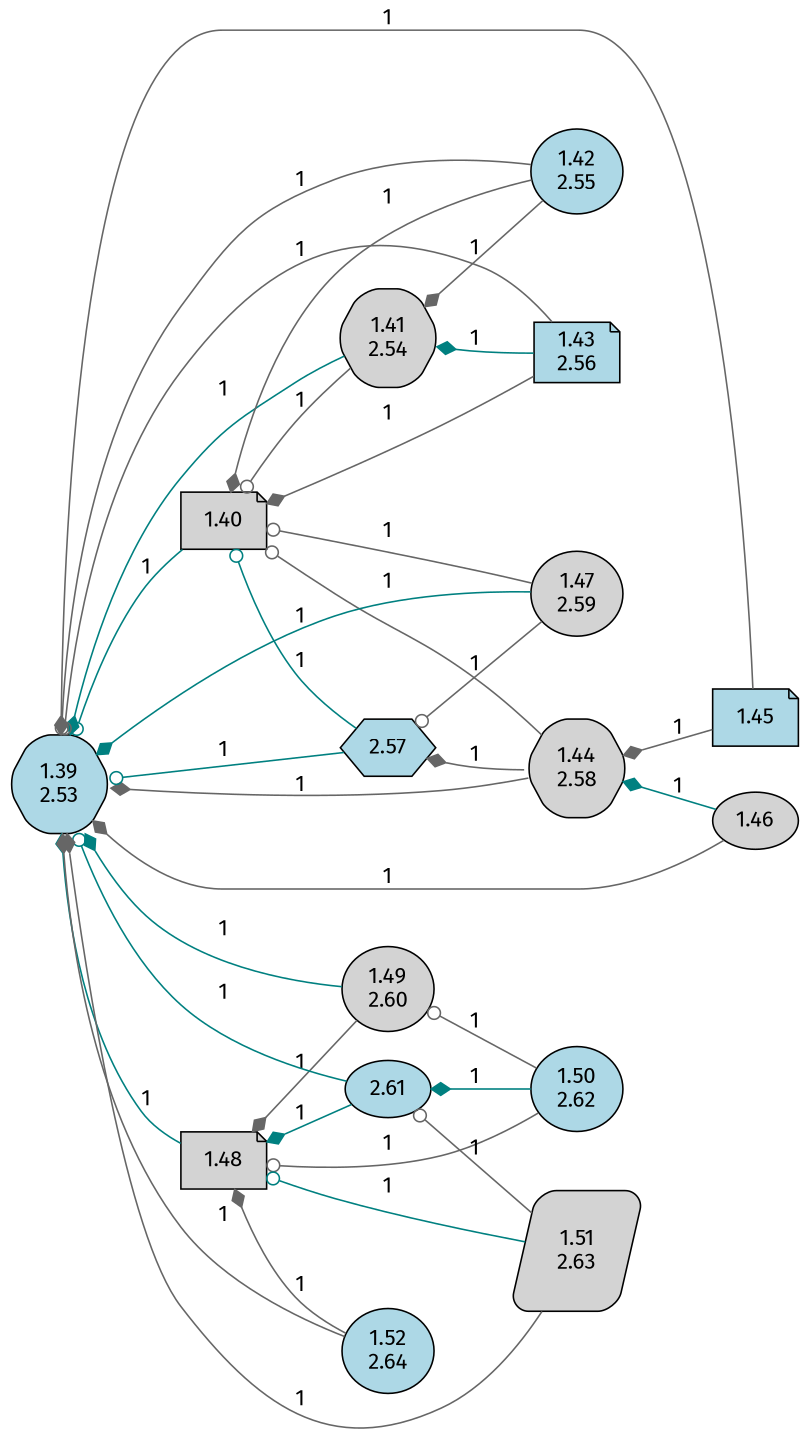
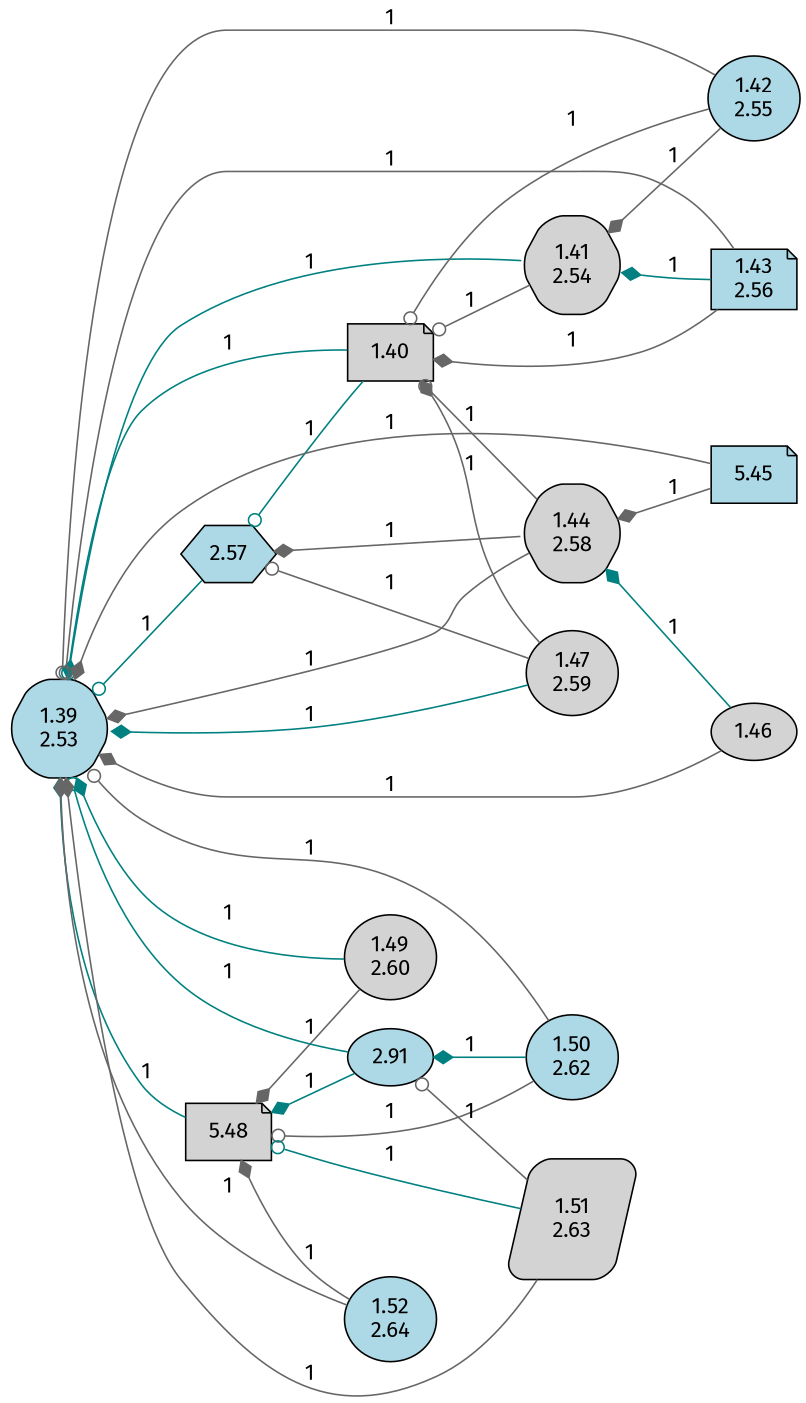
(334, 276) -> (530, 184)
(406, 556) -> (476, 524)
(283, 656) -> (315, 440)
(756, 718) -> (754, 475)
(488, 1042) -> (343, 864)
(388, 1089) -> (390, 1057)
(224, 1160) -> (229, 1132)
